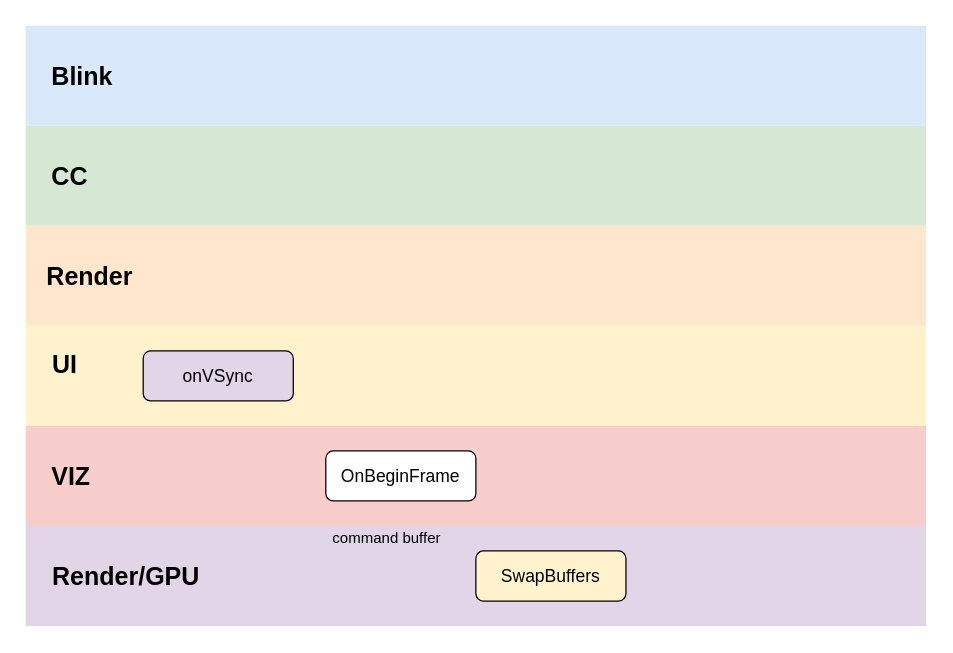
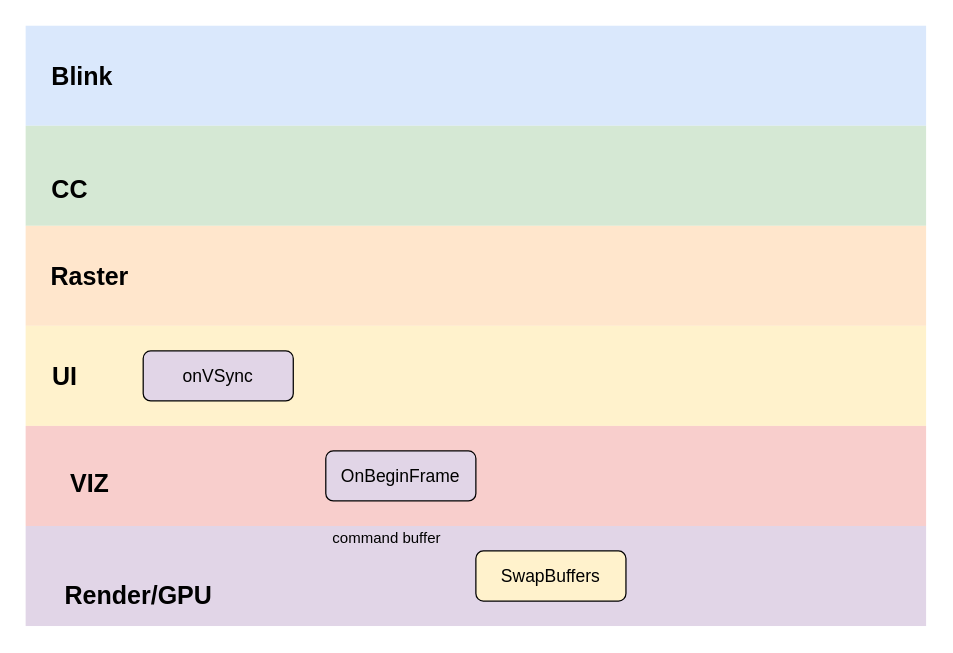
(69, 176) -> (69, 188)
(90, 276) -> (90, 276)
(64, 363) -> (64, 376)
(71, 476) -> (89, 482)
(401, 476) -> (401, 476)
(126, 576) -> (138, 594)
